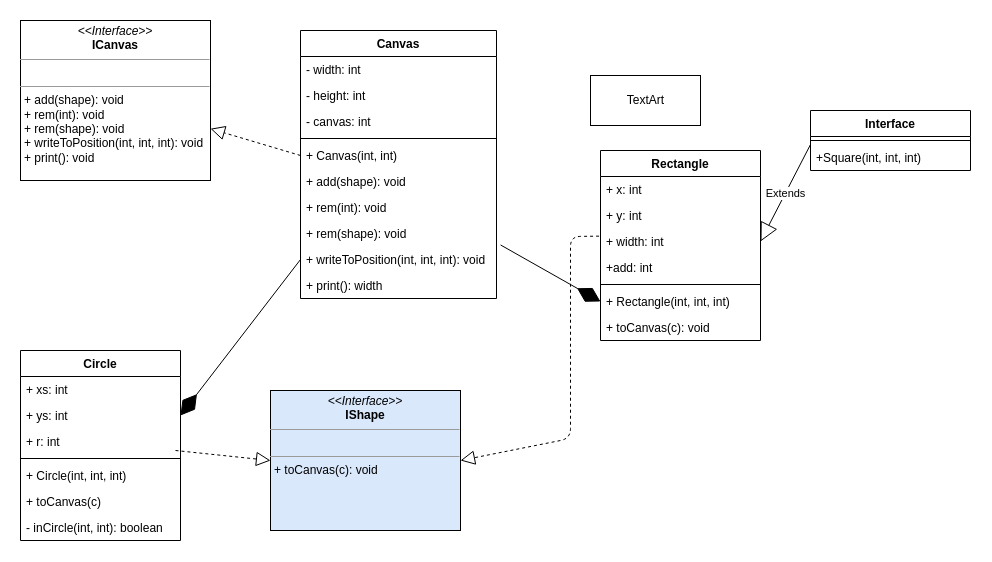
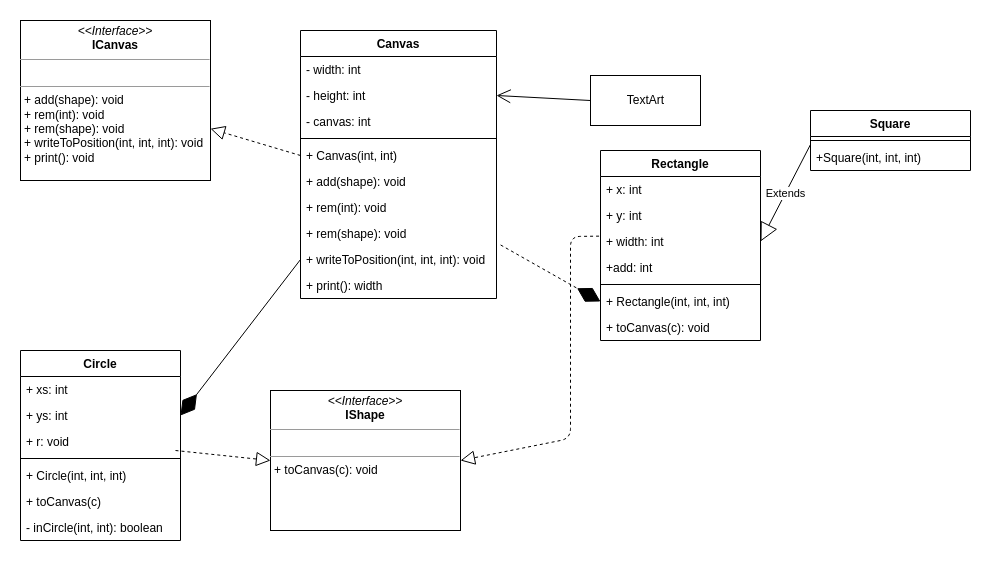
none -> (545, 98)
(890, 124) -> (890, 124)
(539, 267) -> (539, 267)
(47, 442) -> (50, 442)
(366, 461) -> (366, 461)
